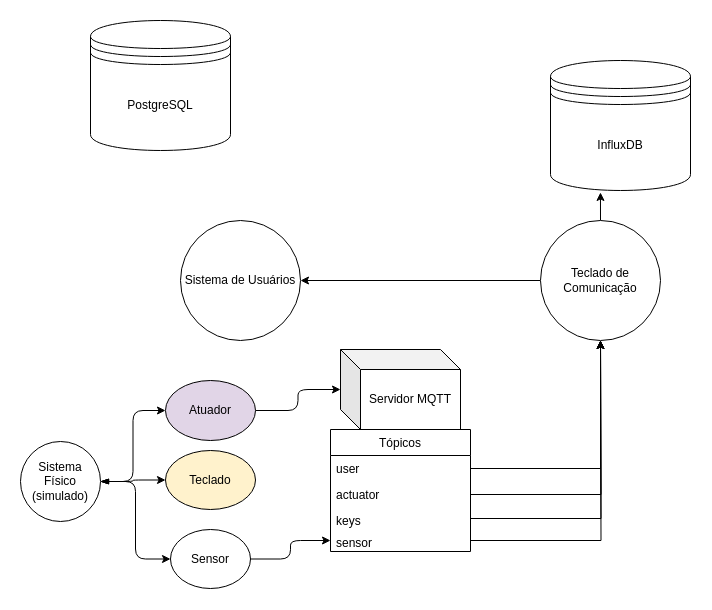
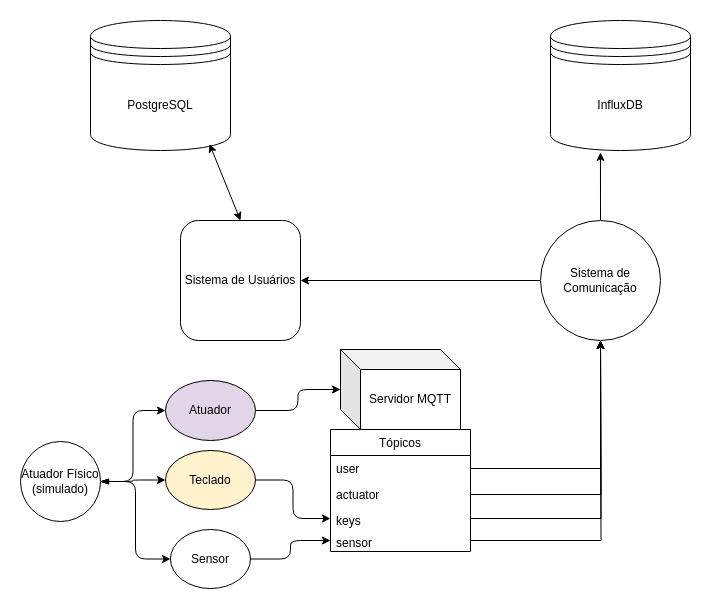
(621, 126) -> (621, 86)
none -> (225, 183)
(241, 281) -> (241, 281)
(601, 281) -> (601, 281)
(61, 482) -> (61, 482)
none -> (293, 496)
